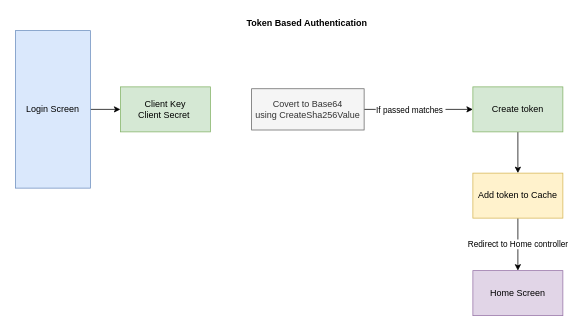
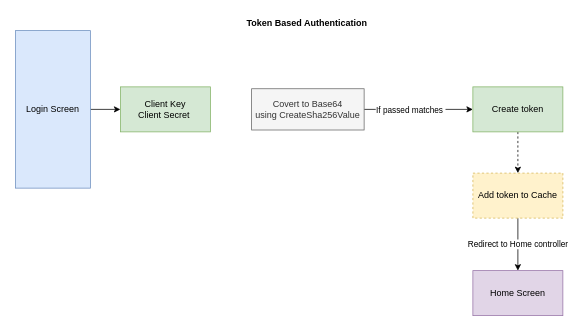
(518, 150) -> (518, 150)
(518, 195) -> (518, 195)
